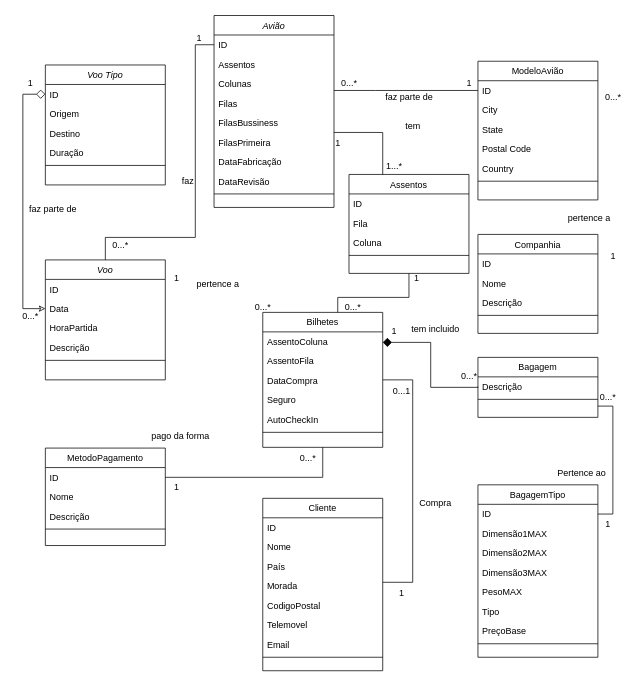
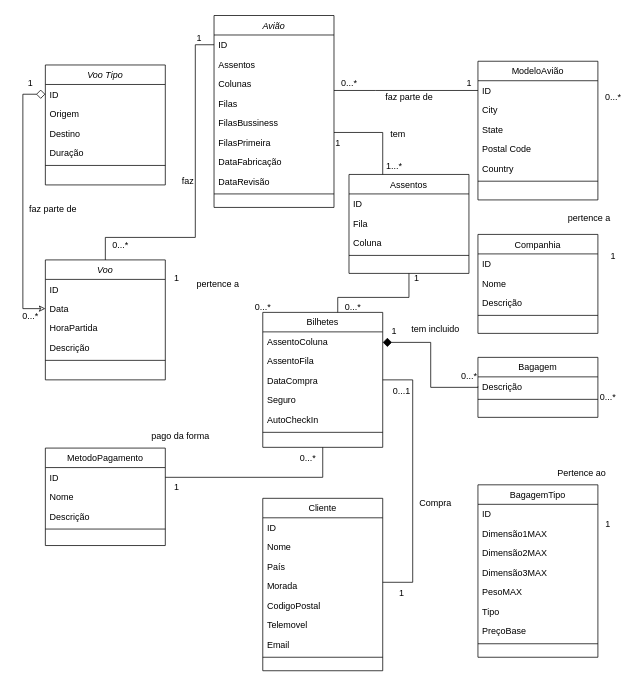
(413, 126) -> (398, 134)
(613, 460) -> none
